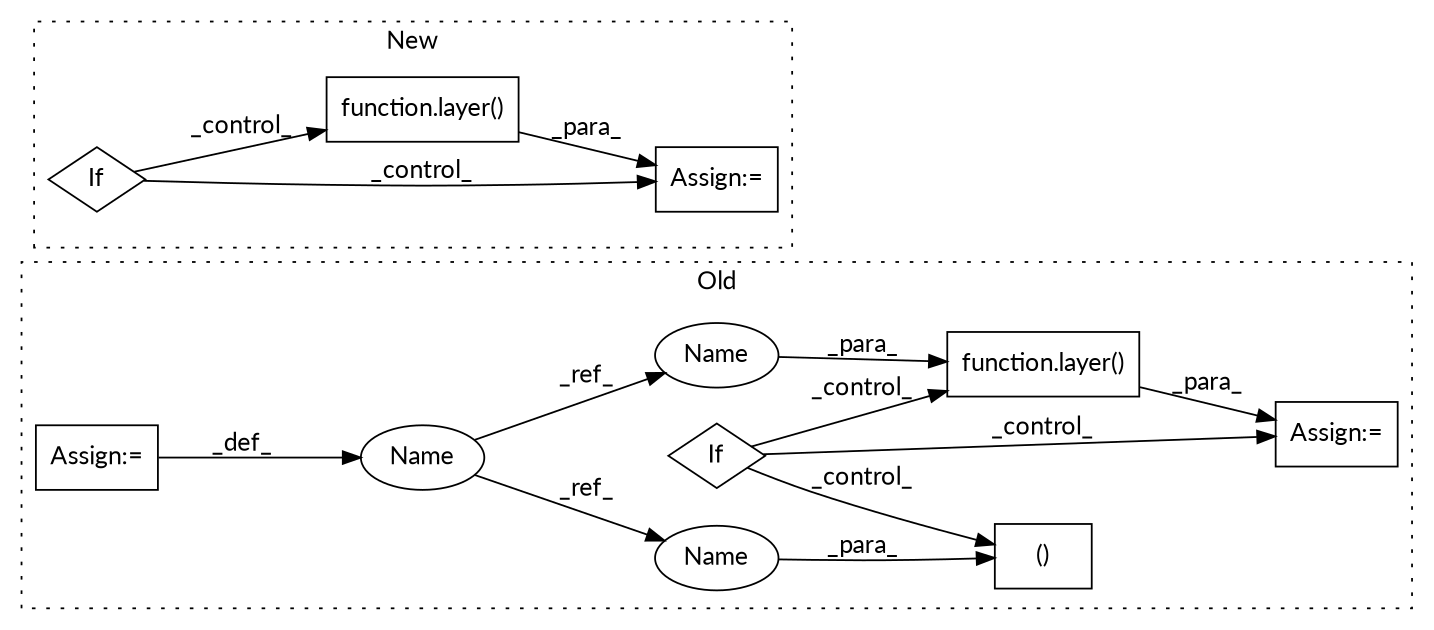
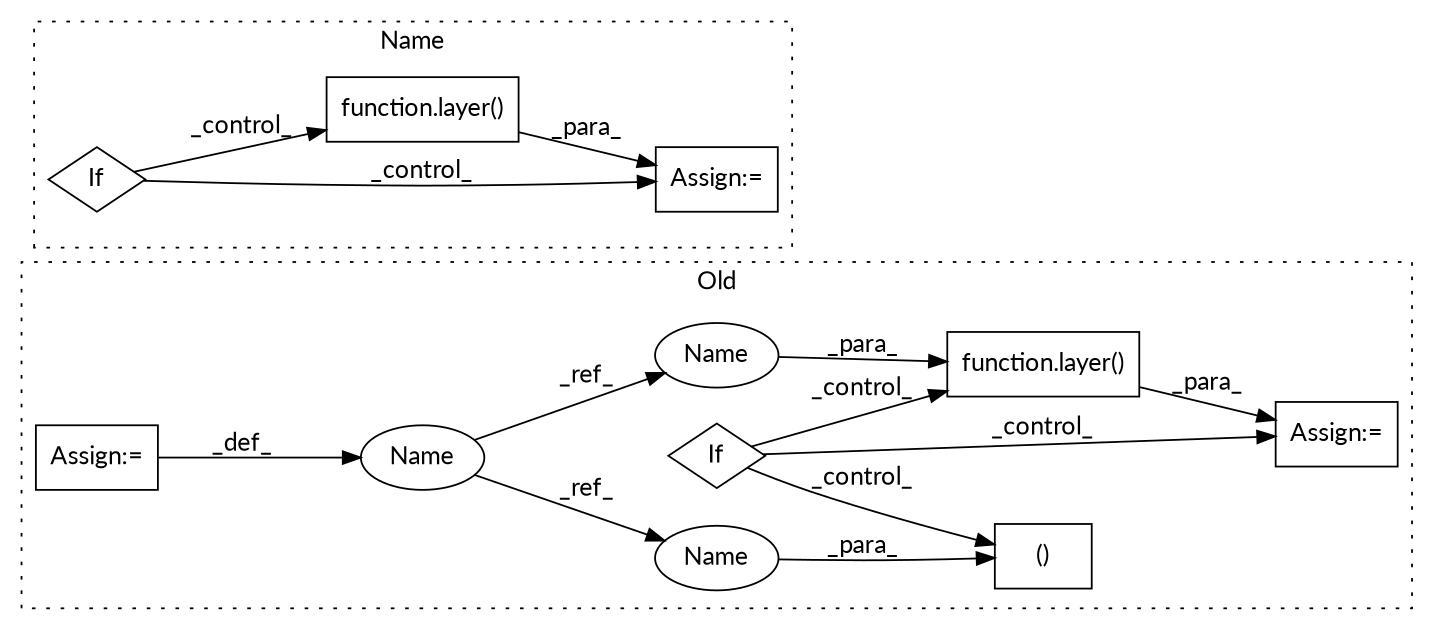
(413, 42) -> (413, 42)
